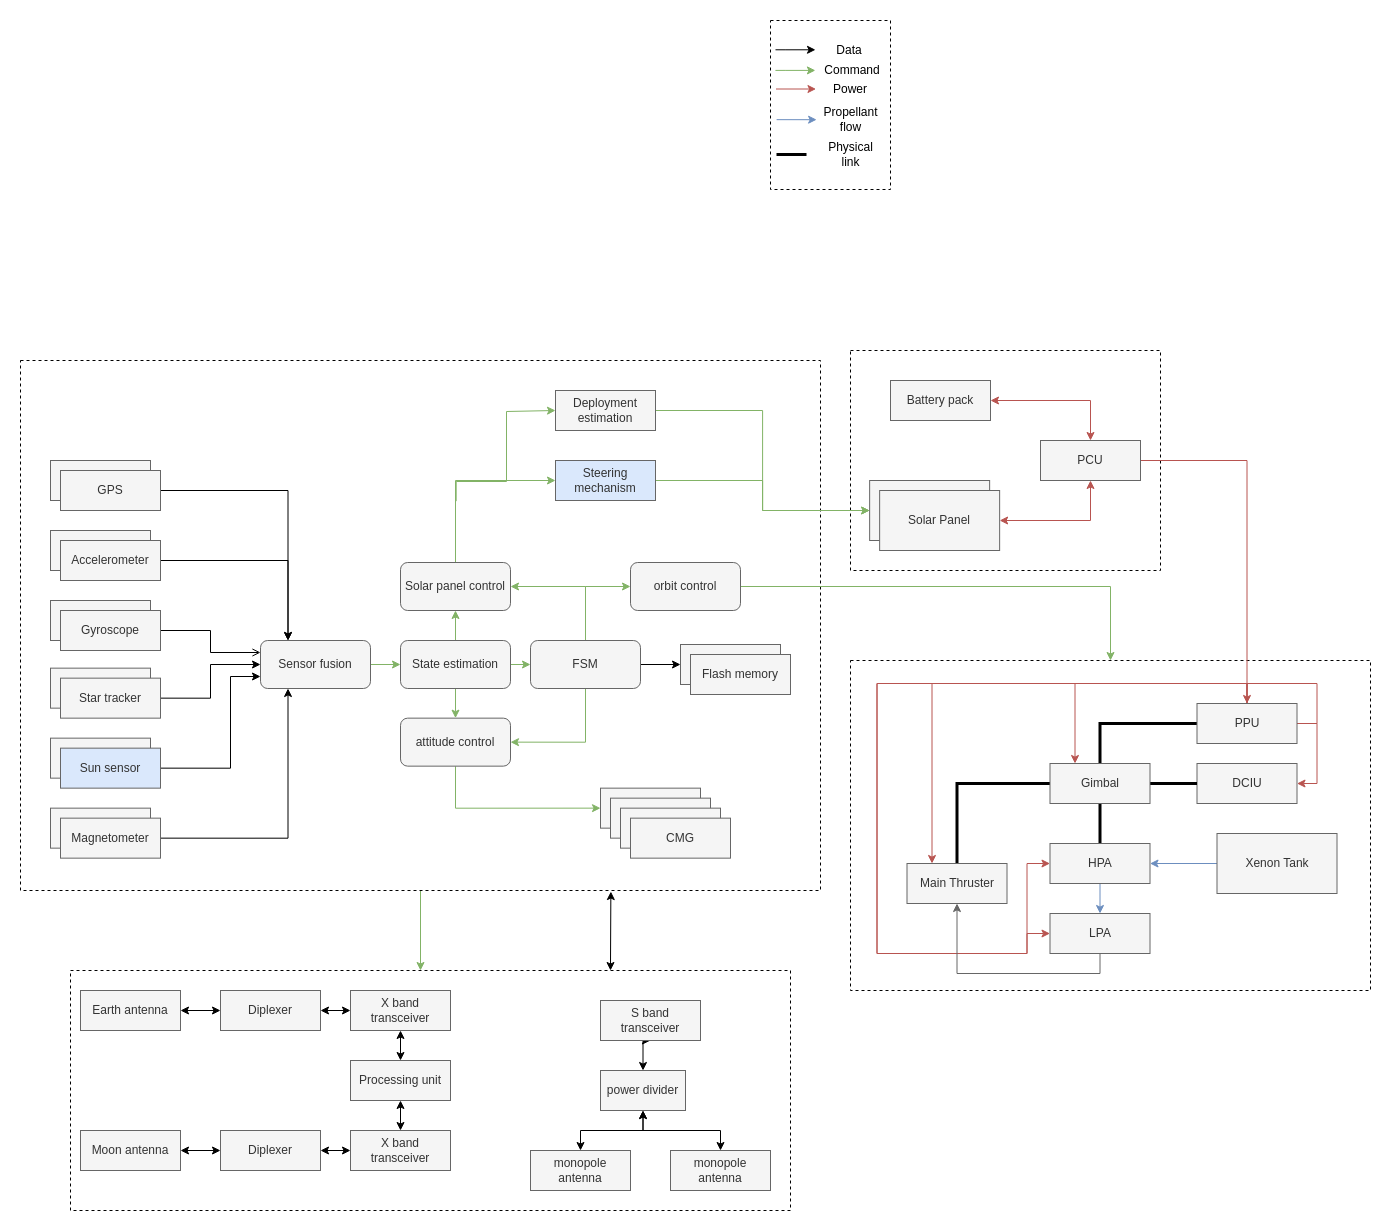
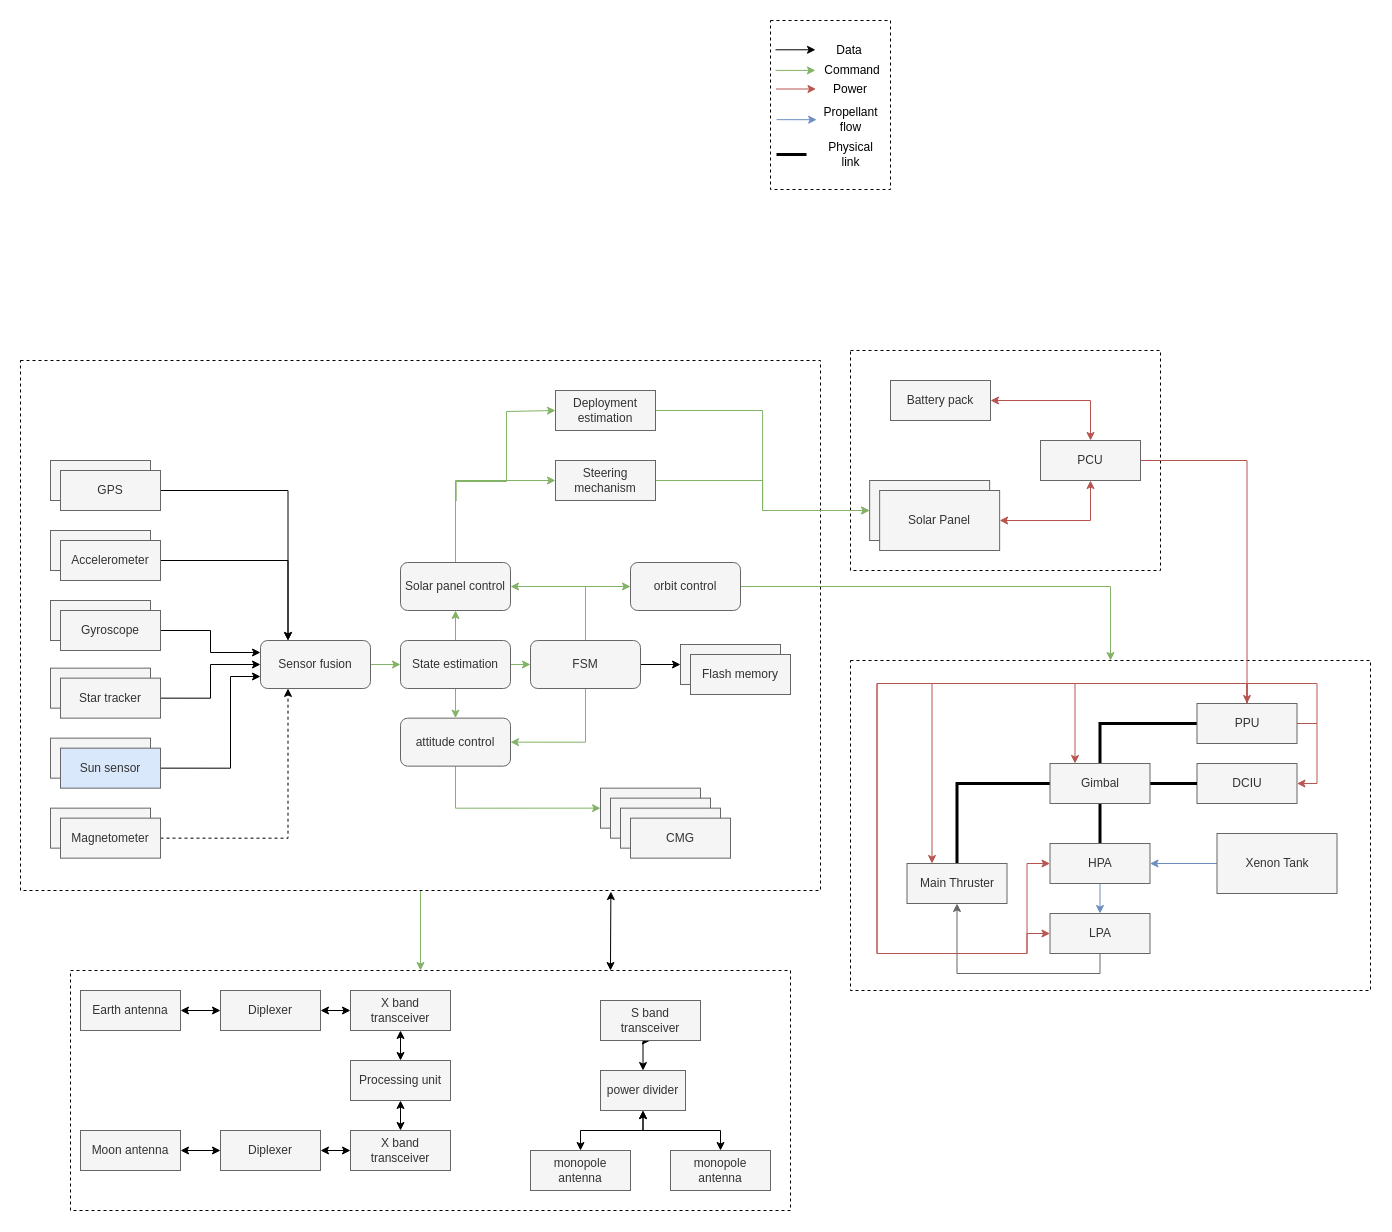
(606, 481) -> (606, 481)
(254, 653) -> (252, 653)
(288, 830) -> (288, 830)
